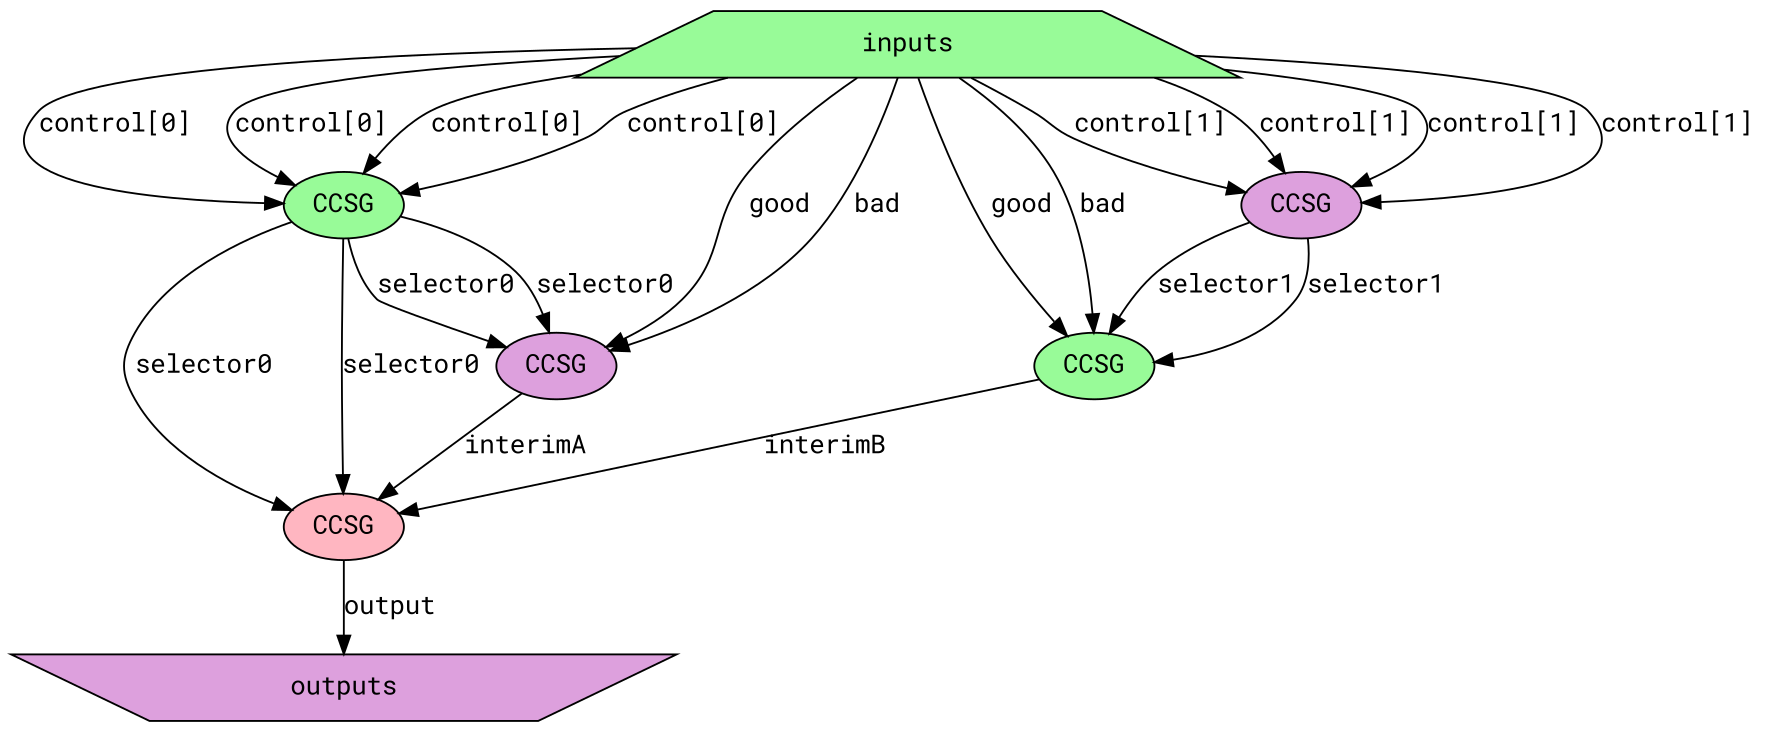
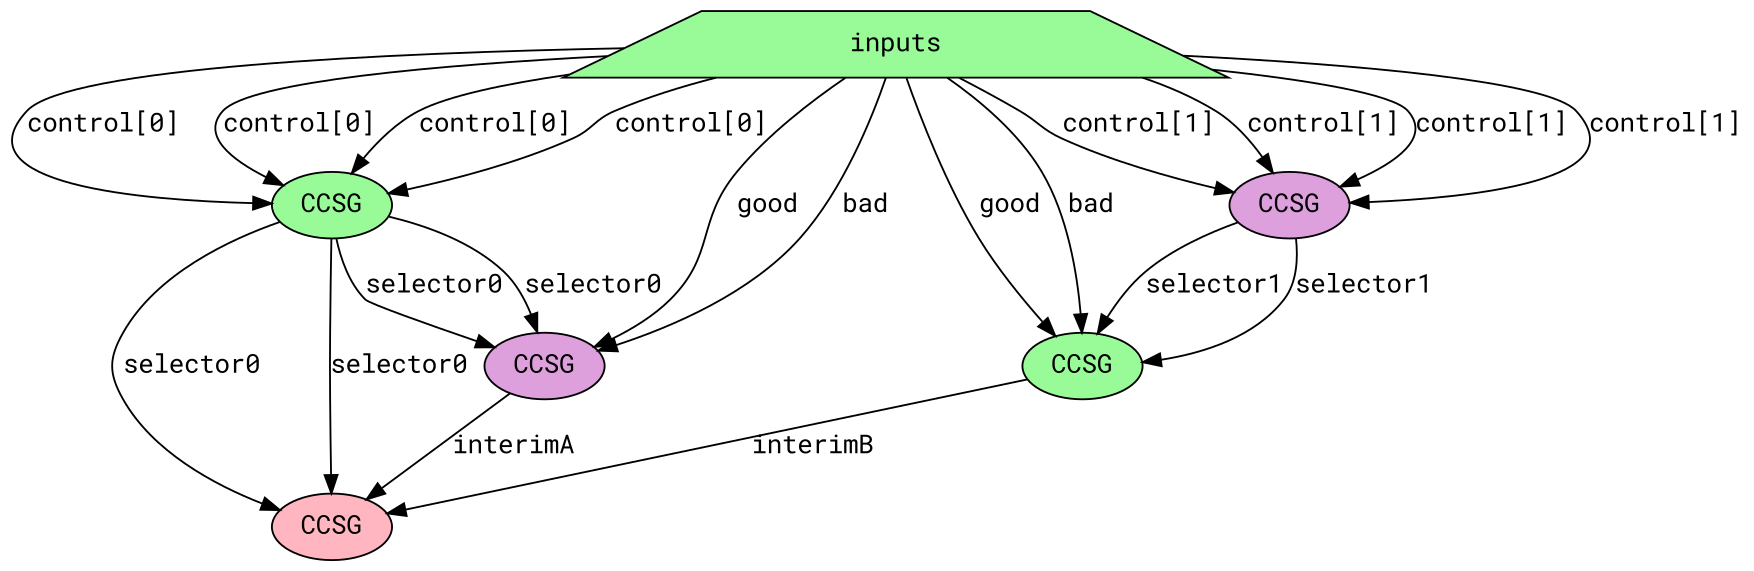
(344, 688) -> none
